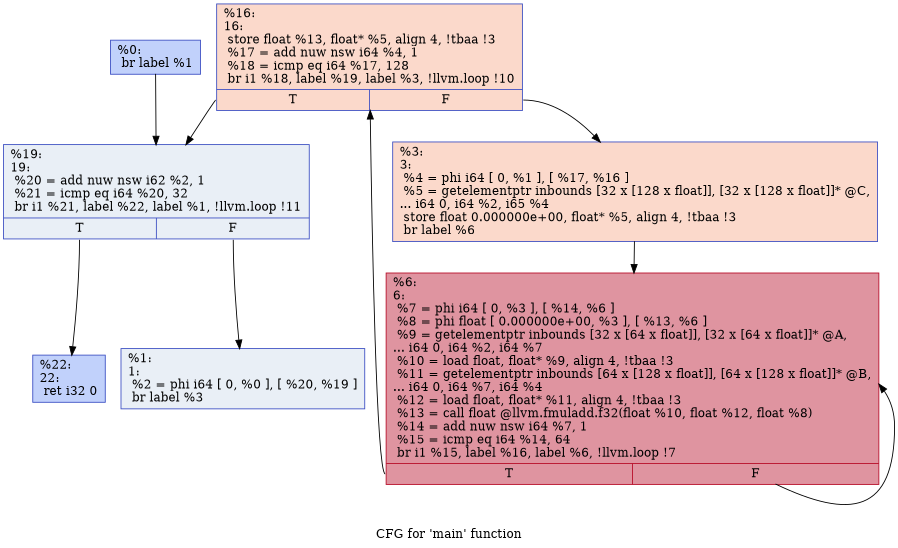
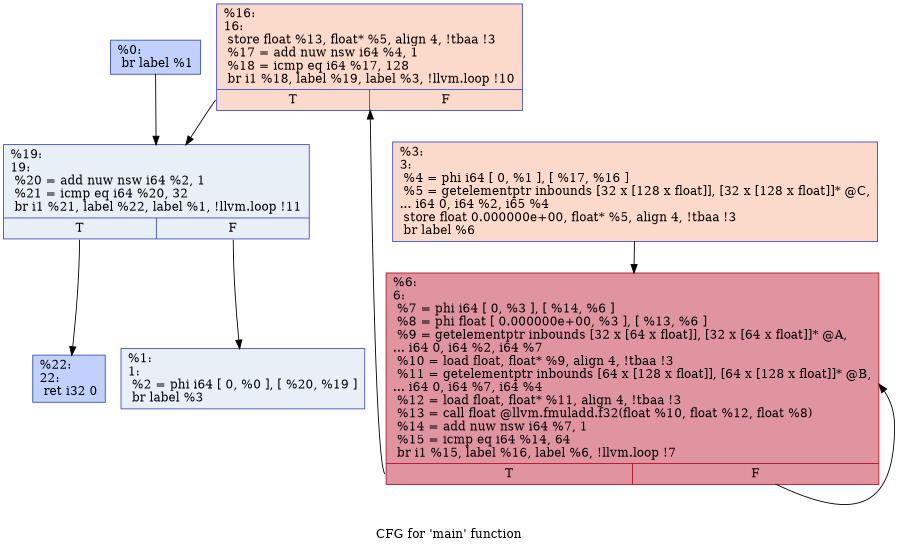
(562, 111) -> none
(108, 181) -> (108, 181)
